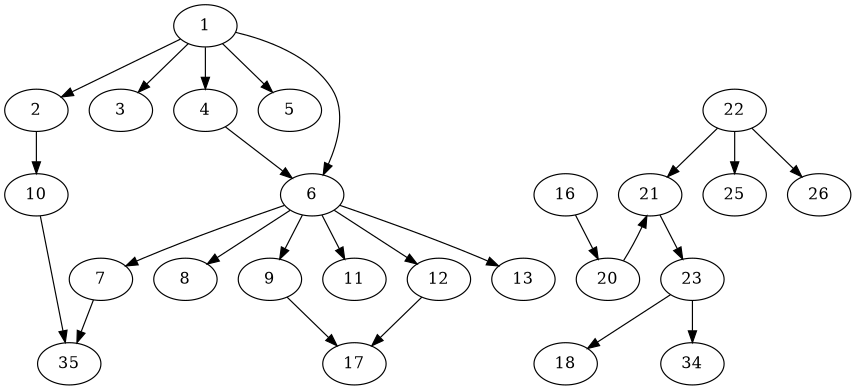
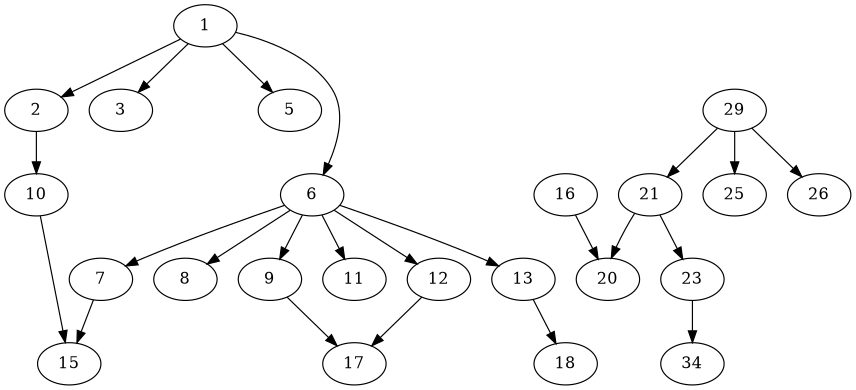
(205, 110) -> none
(735, 110) -> (735, 110)
(633, 244) -> (625, 230)
(634, 318) -> (542, 316)
(69, 364) -> (69, 364)
